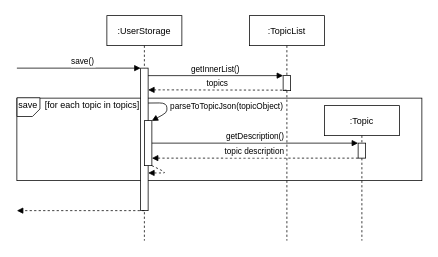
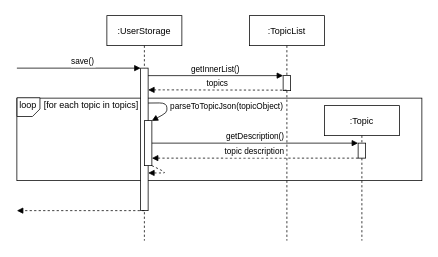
(79, 105) -> (79, 105)
